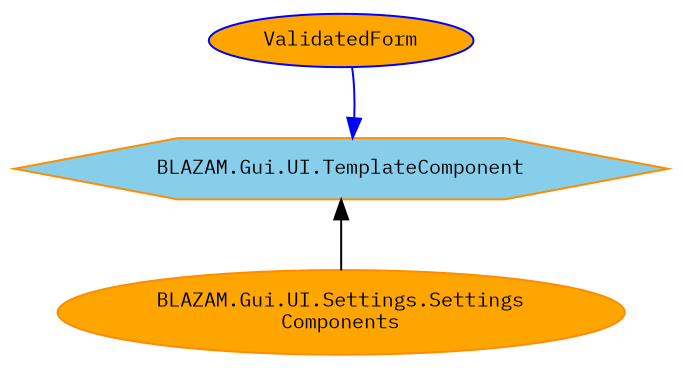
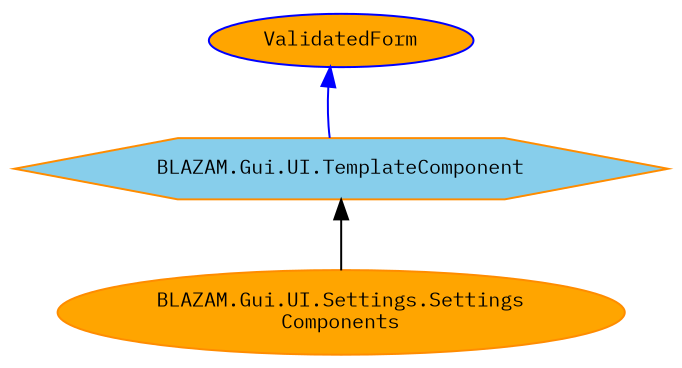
(354, 92) -> (328, 113)
